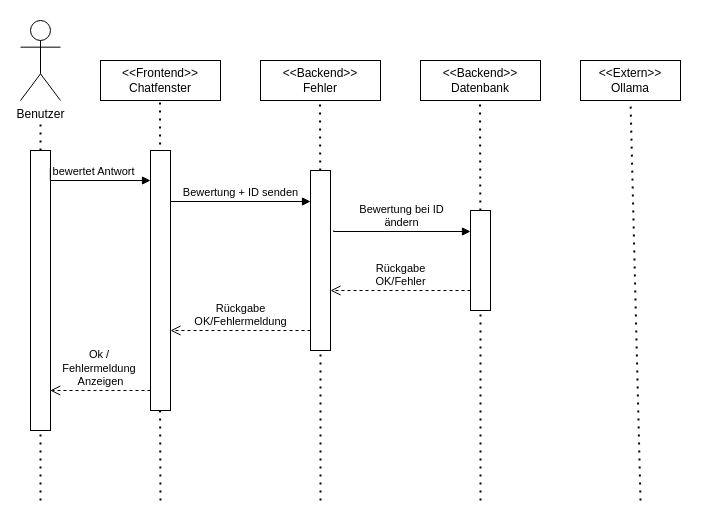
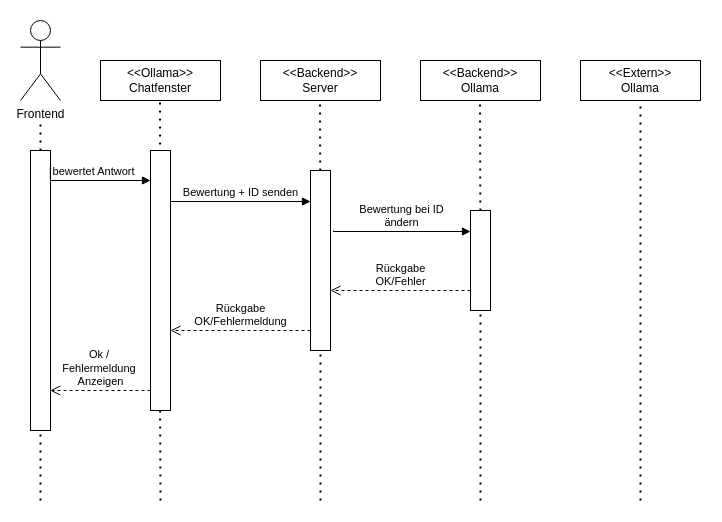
(161, 81) -> (161, 81)
(321, 81) -> (321, 81)
(481, 81) -> (481, 81)
(631, 81) -> (641, 81)
(41, 115) -> (41, 115)
